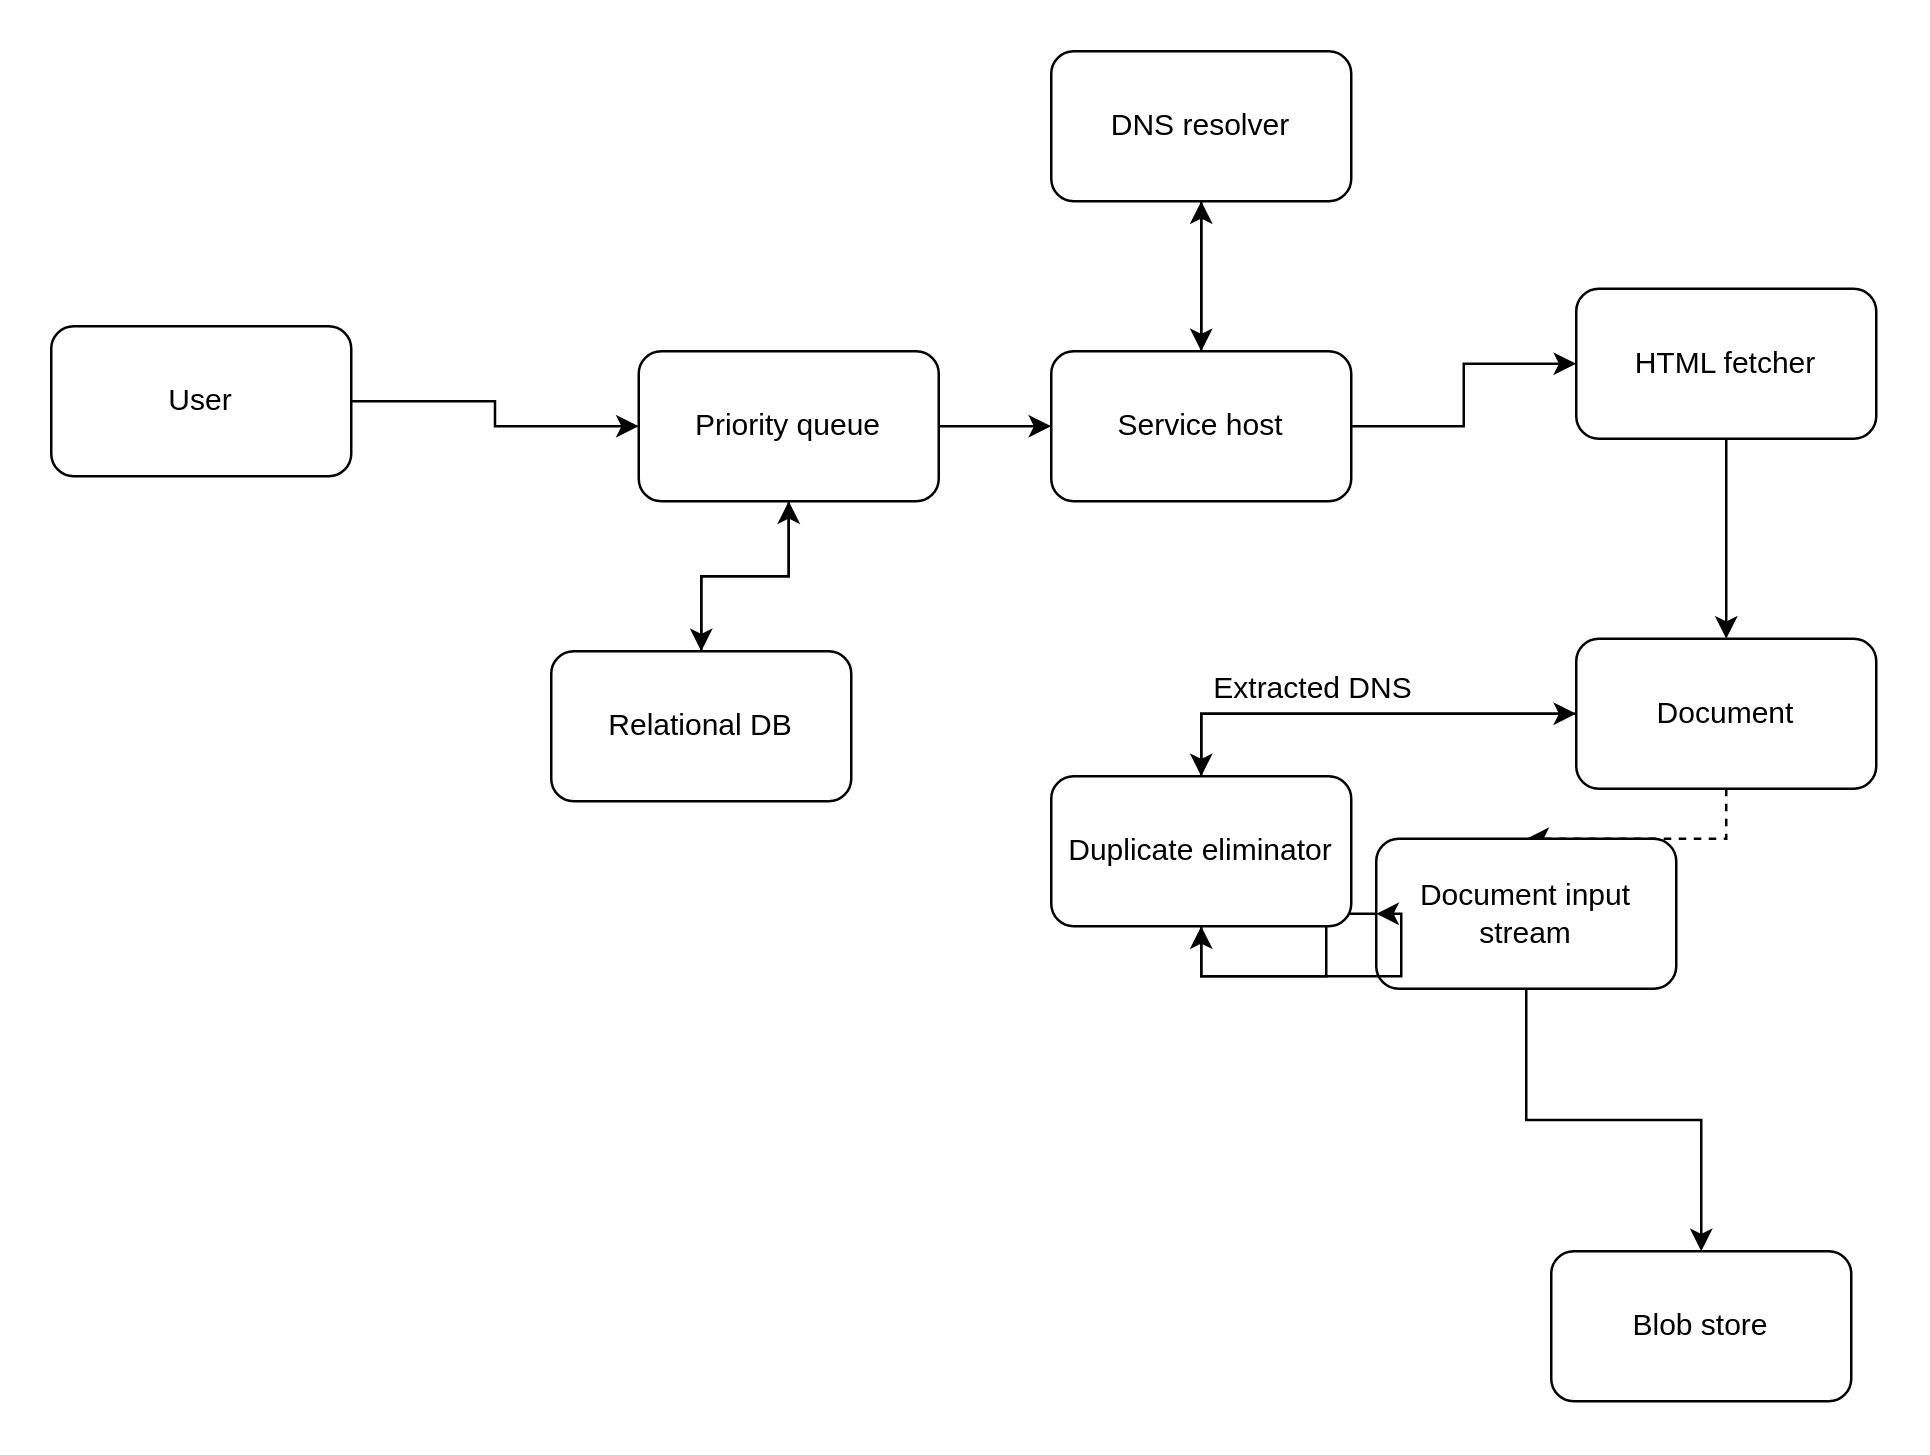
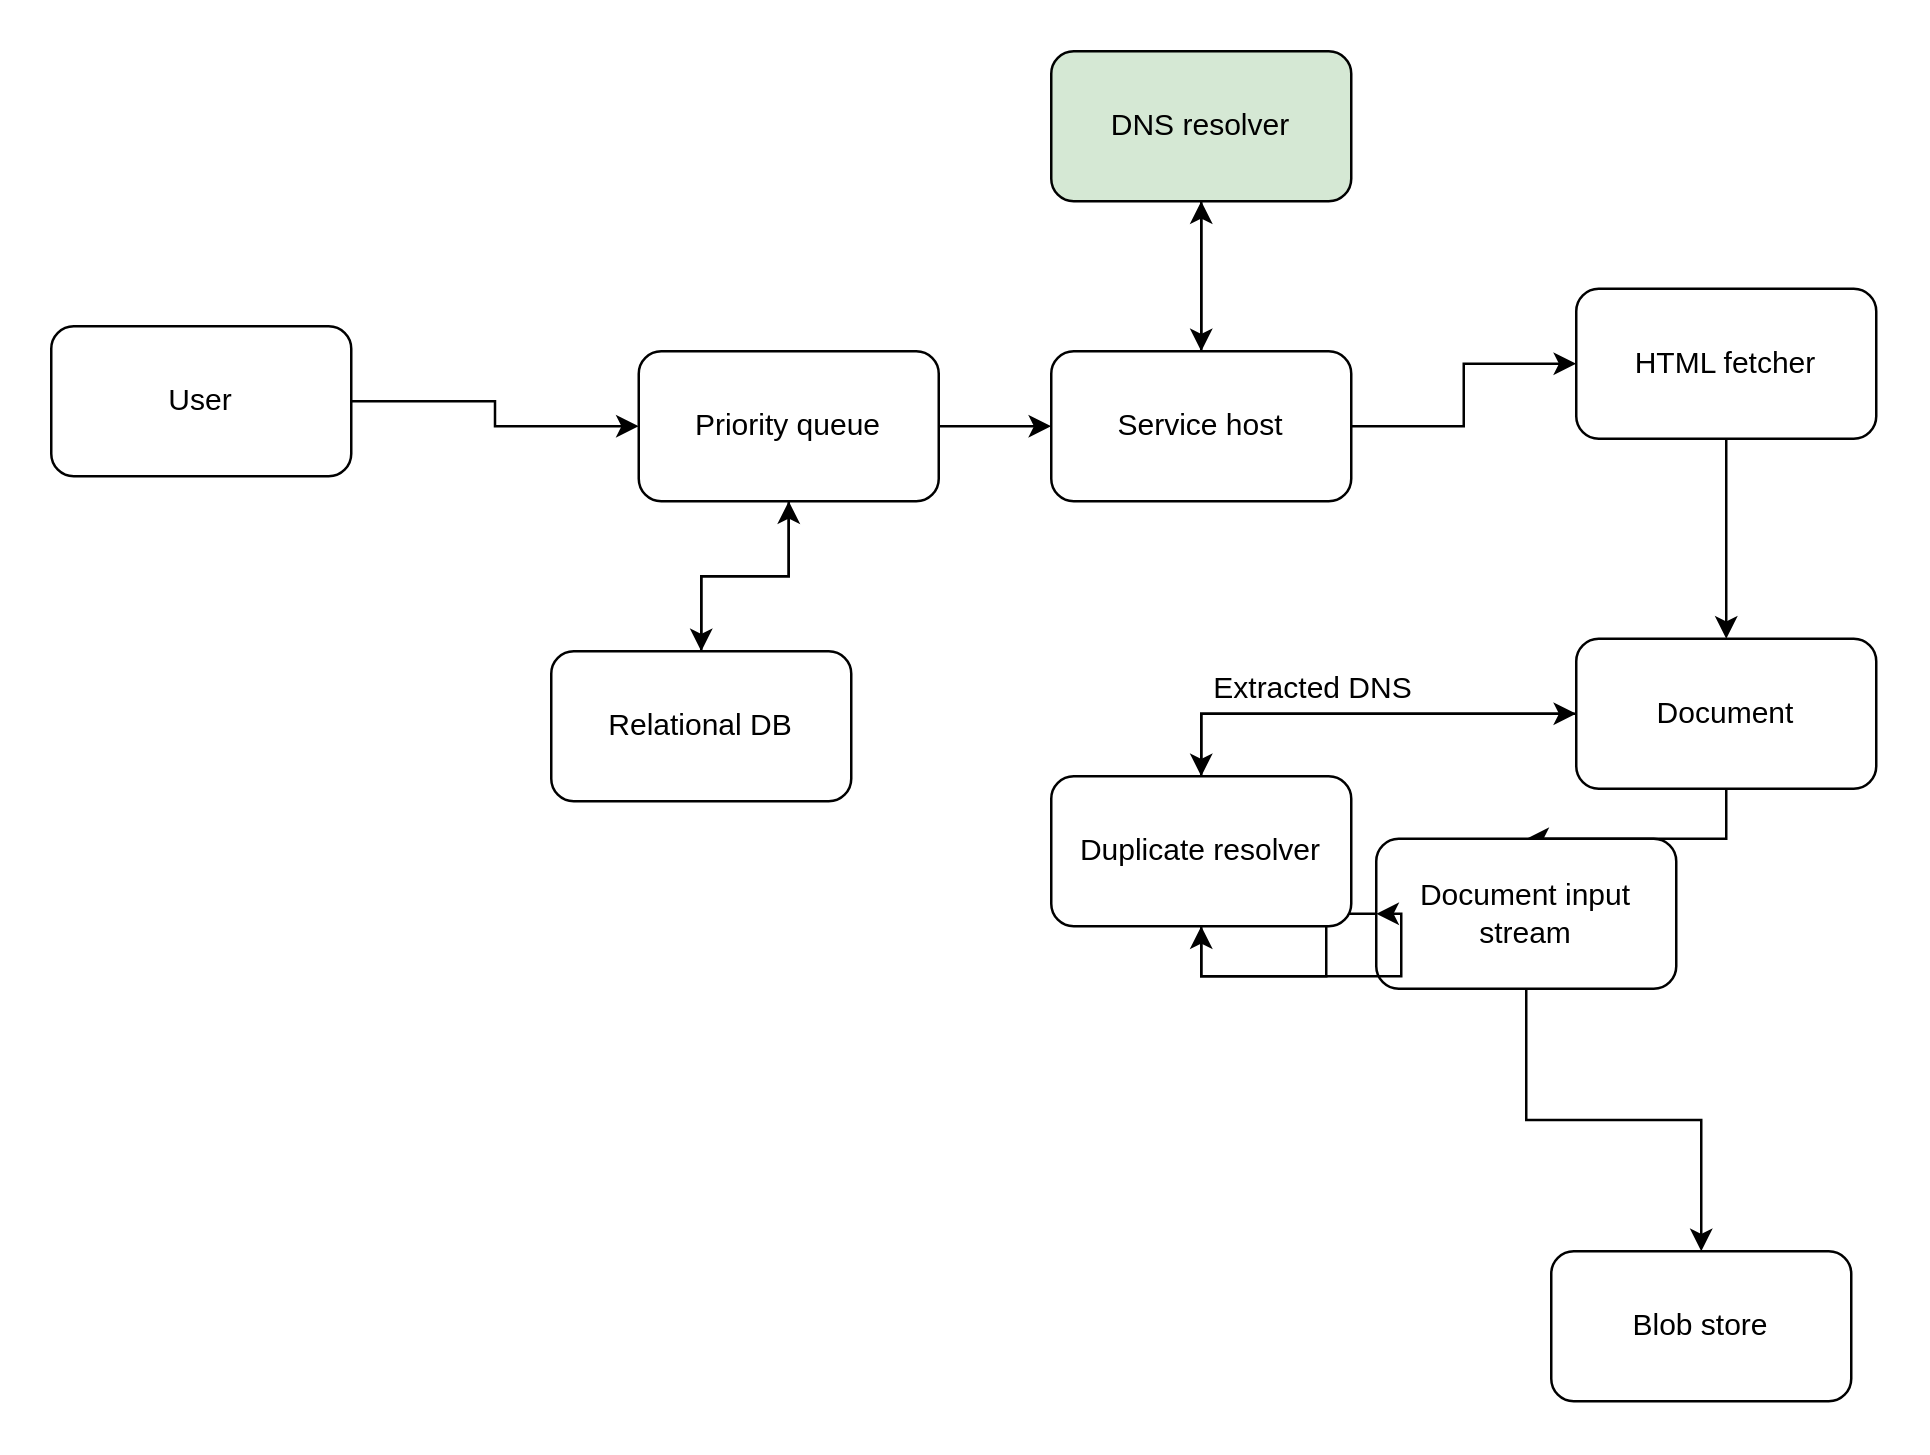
(1201, 126) -> (1201, 126)
(1714, 839) -> (1714, 839)
(1201, 851) -> (1201, 851)
